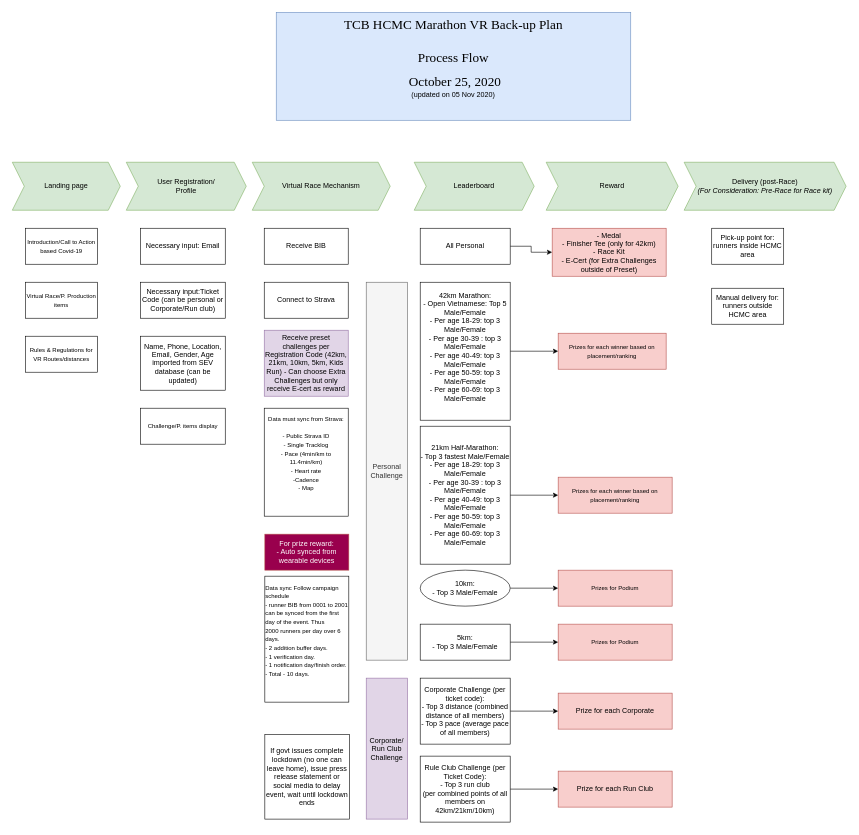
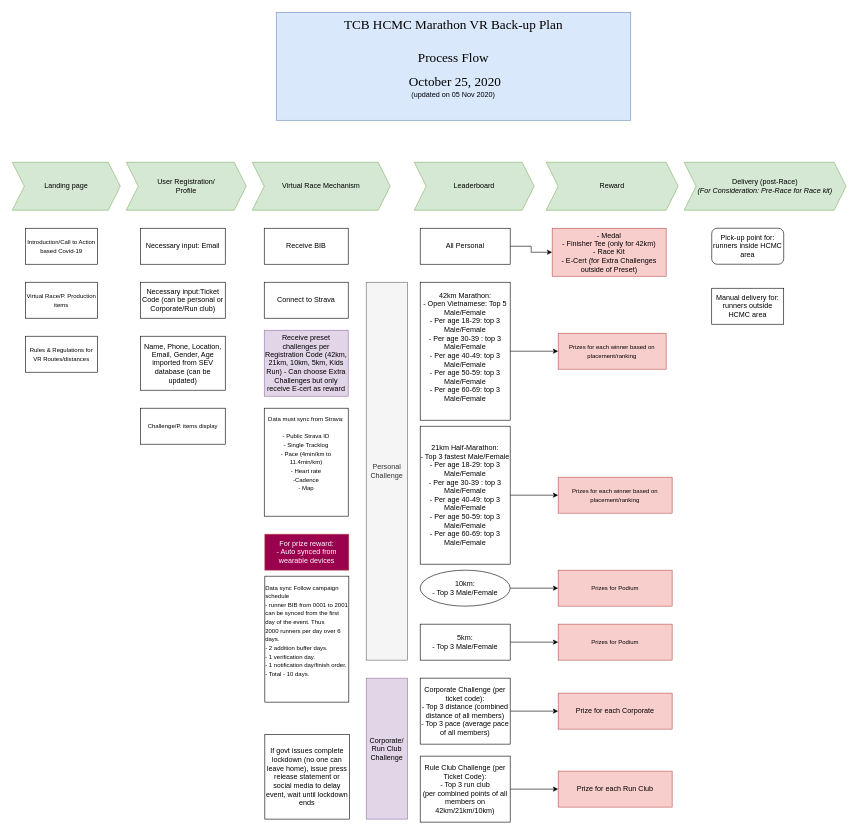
(748, 246) -> (748, 246)
